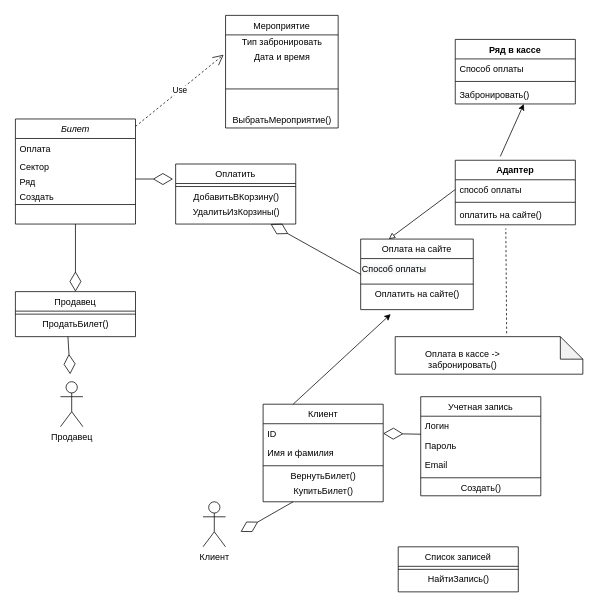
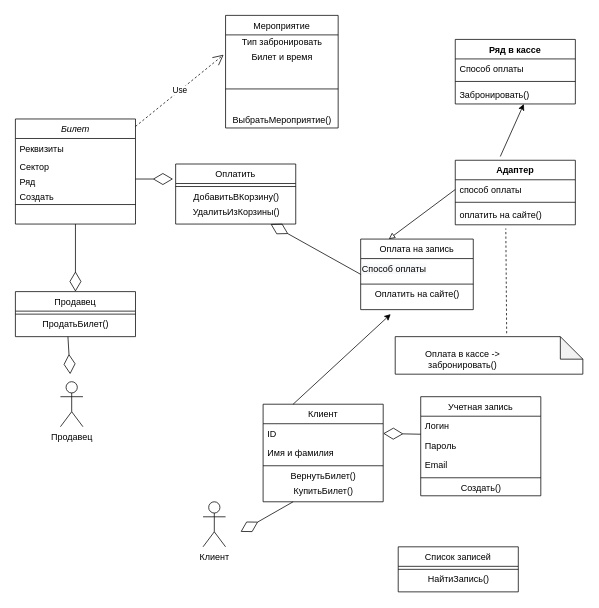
(282, 57) -> (282, 57)
(35, 149) -> (42, 149)
(416, 249) -> (416, 249)
